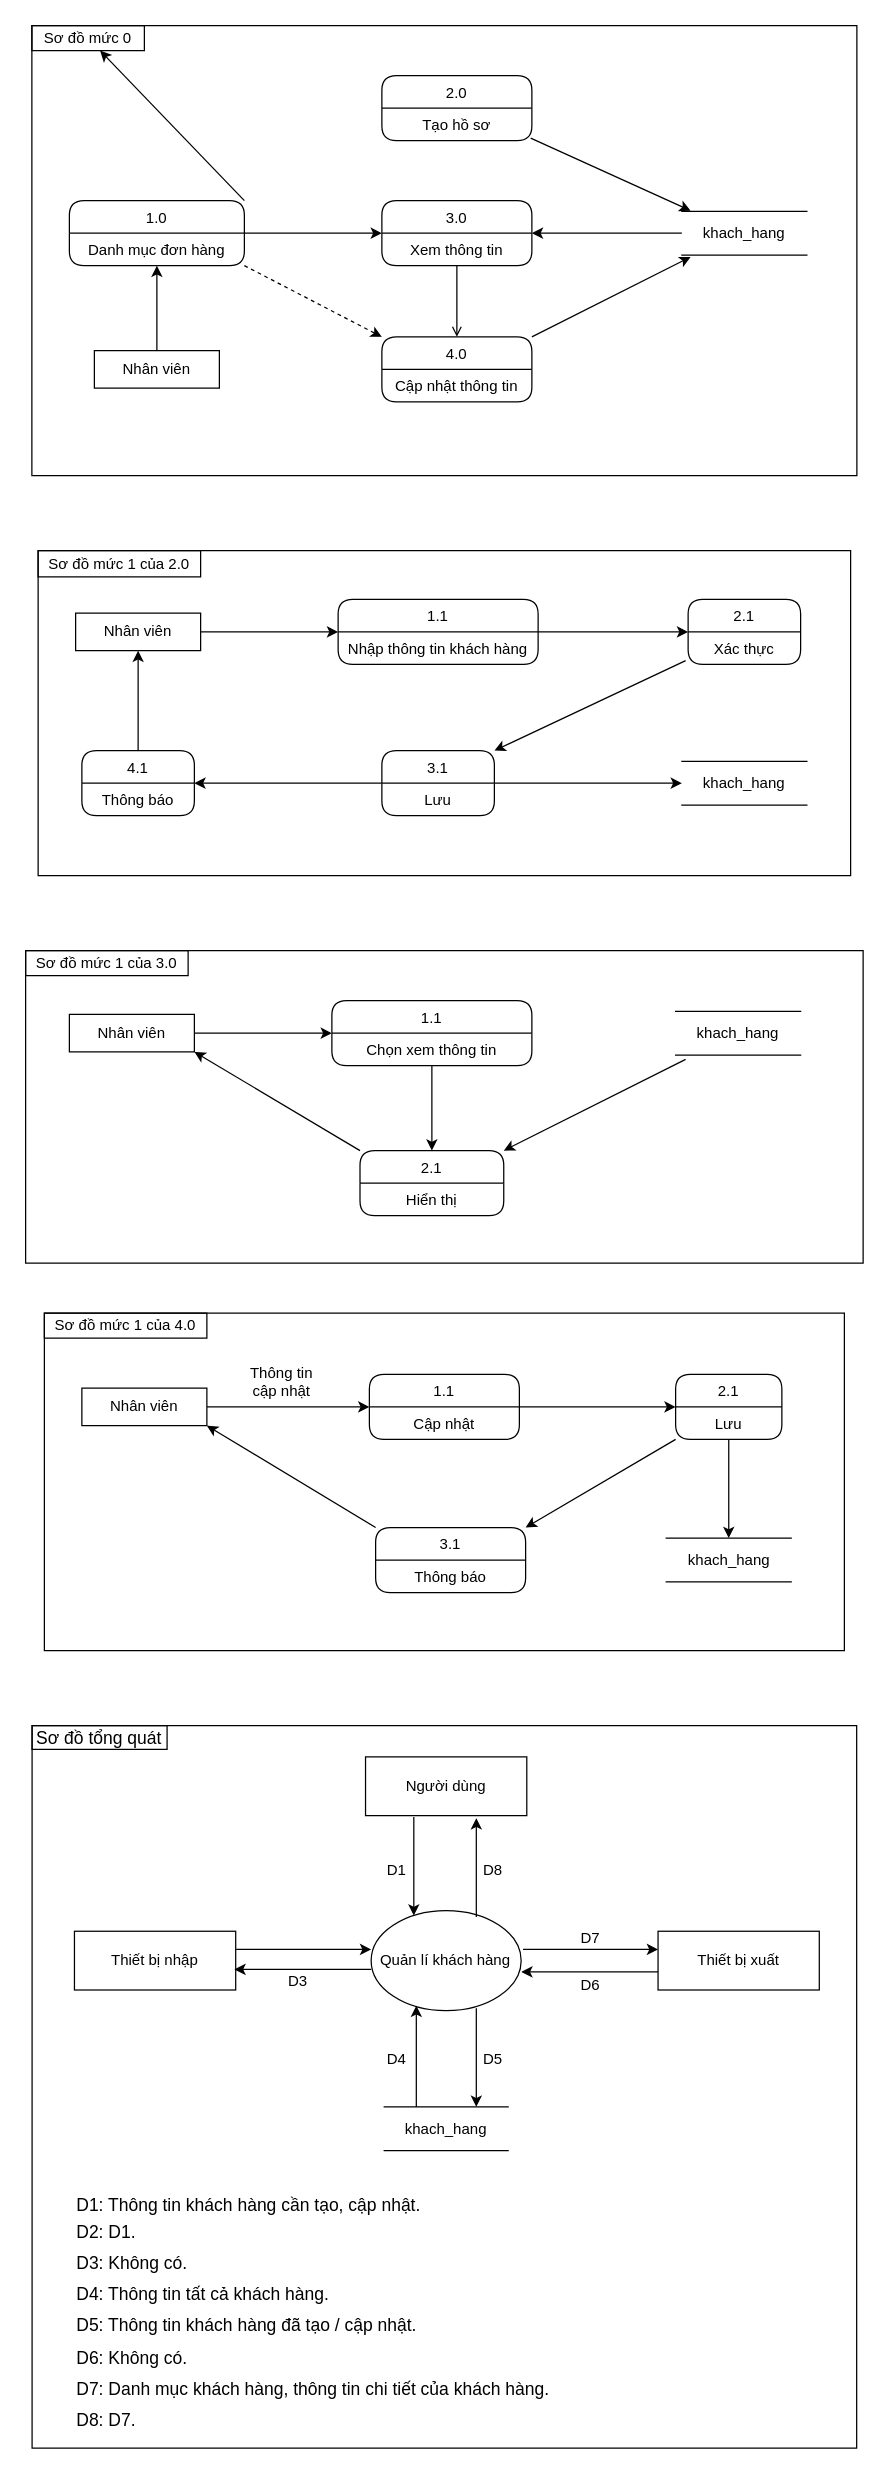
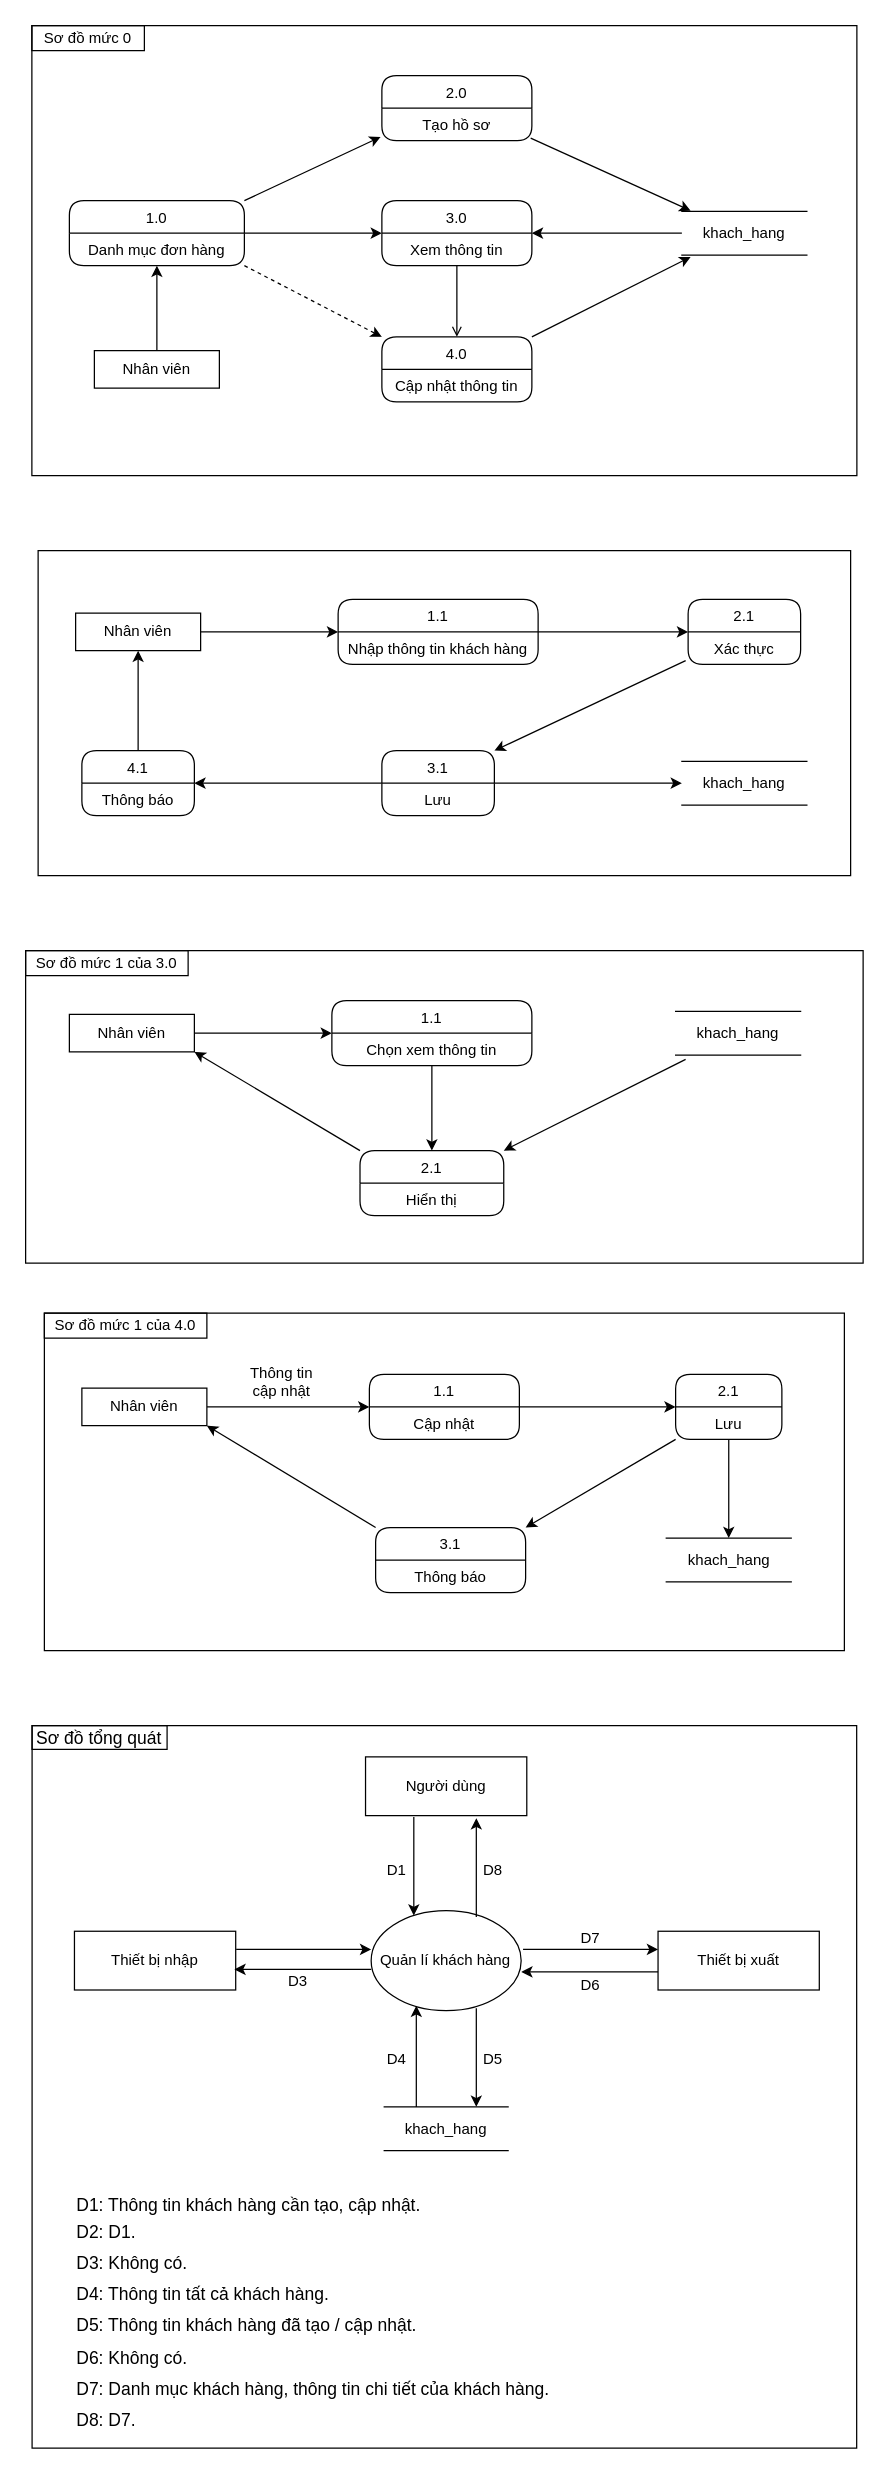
(175, 128) -> (309, 170)
(119, 564) -> none
